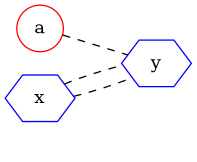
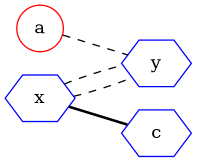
none -> (156, 133)
